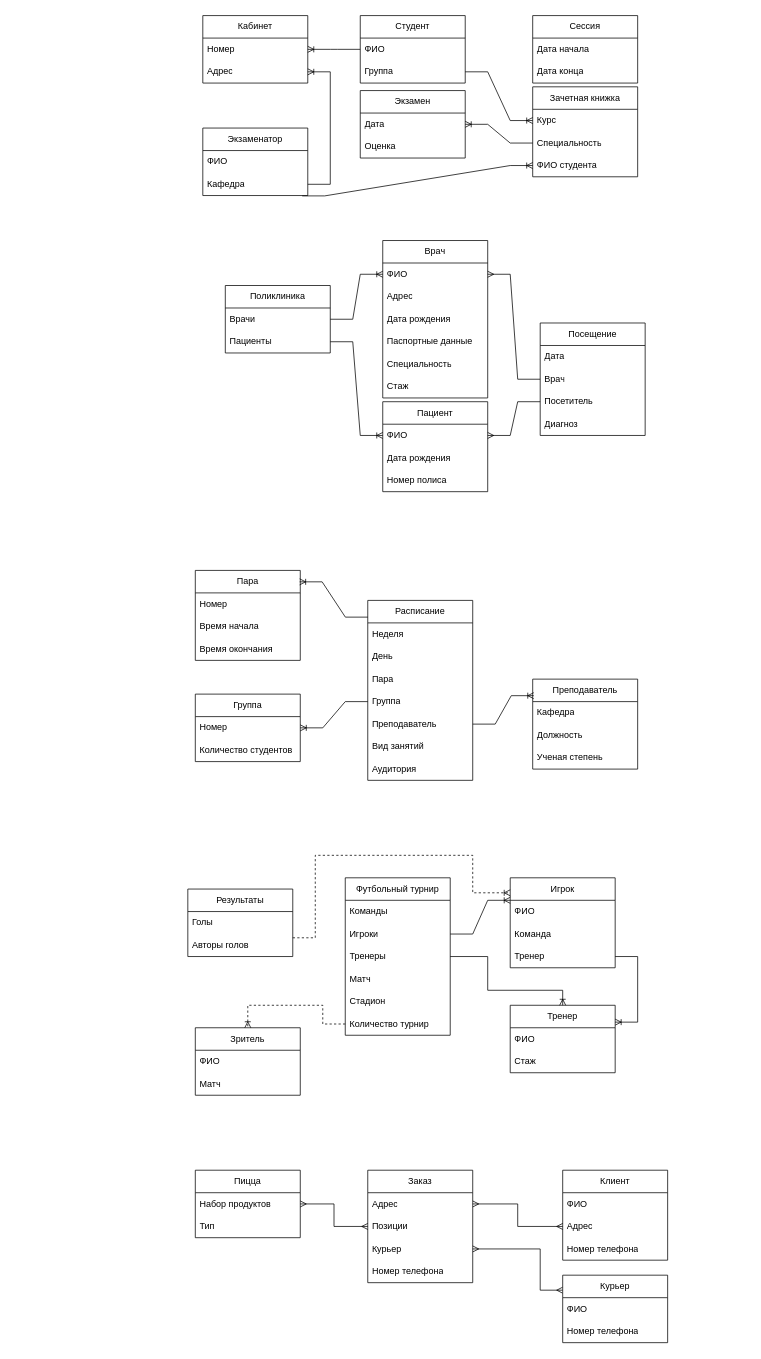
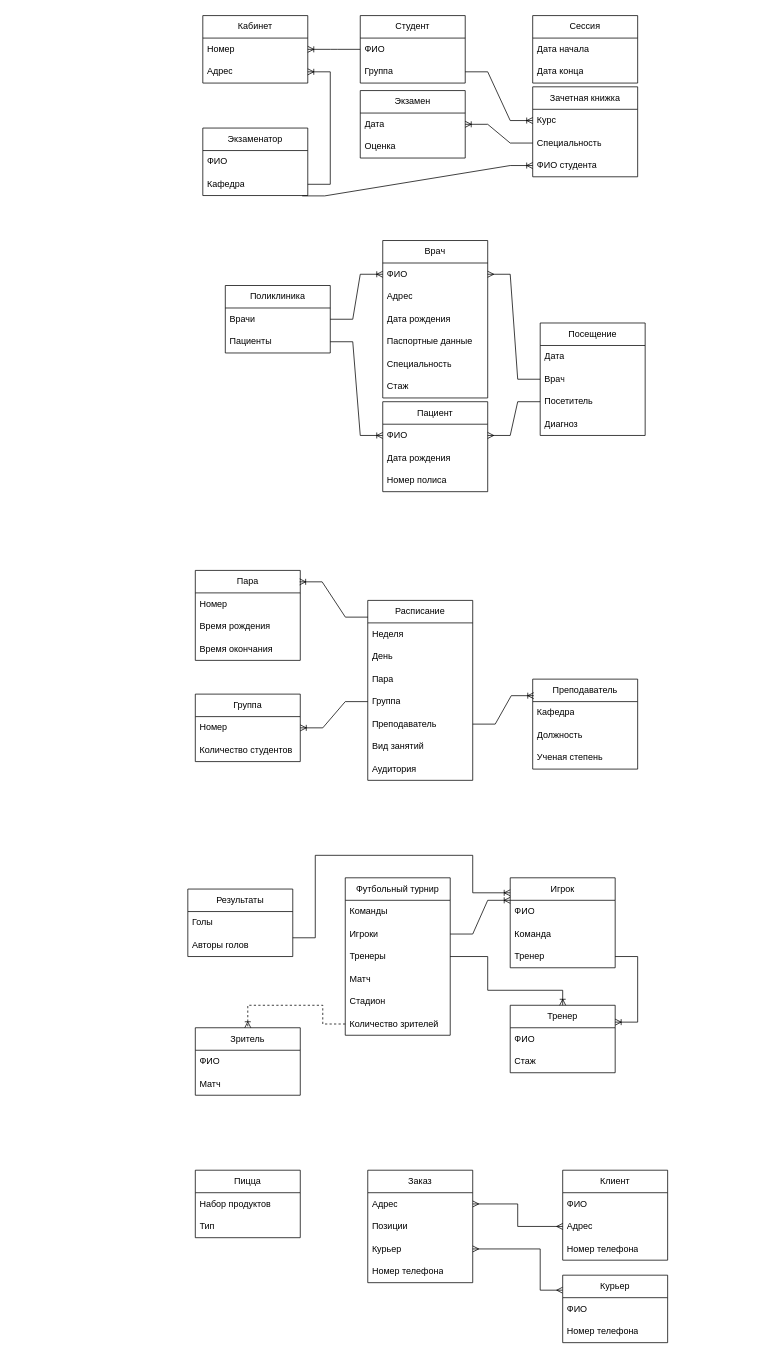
(229, 627) -> (234, 627)
(380, 855) -> (380, 855)
(392, 1024) -> (397, 1024)
(347, 1227) -> none
